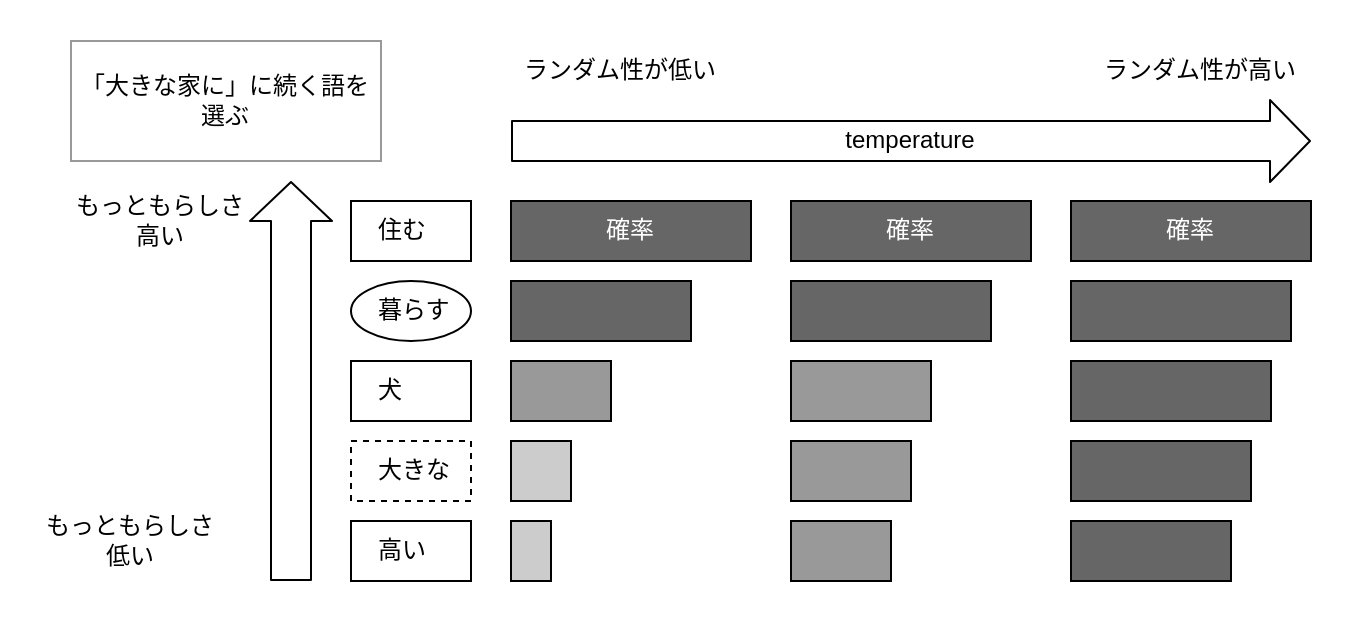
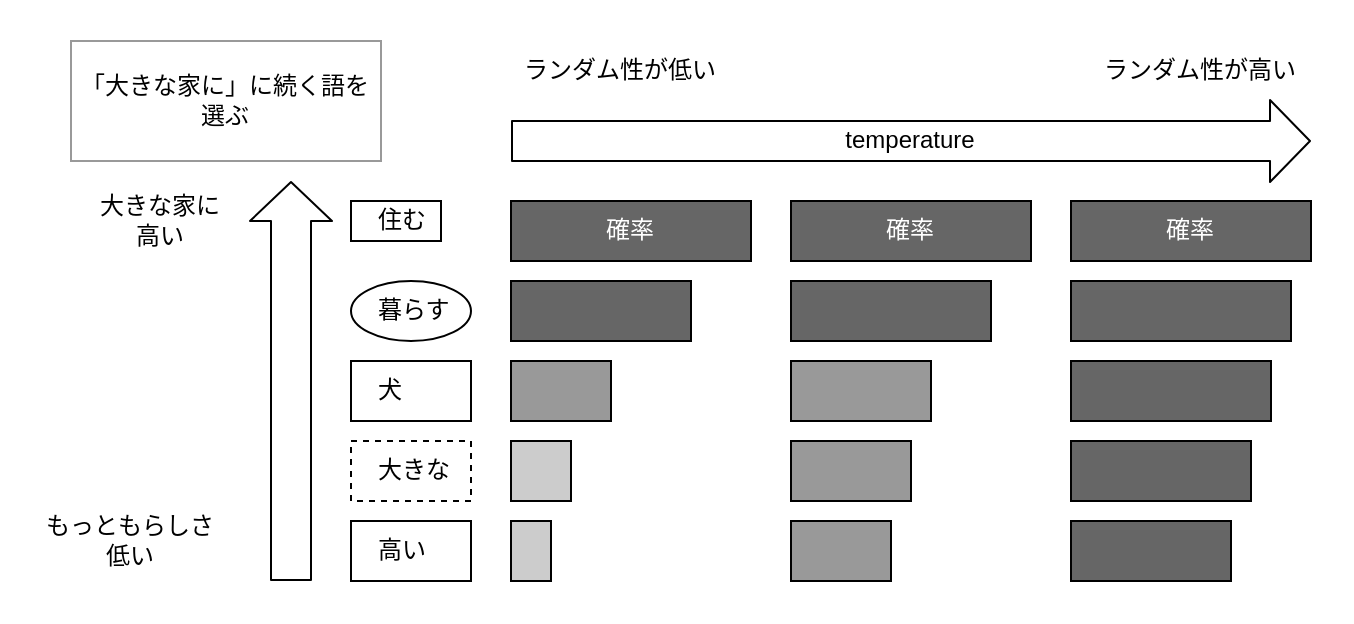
(161, 221) -> (161, 221)
(411, 231) -> (396, 221)
